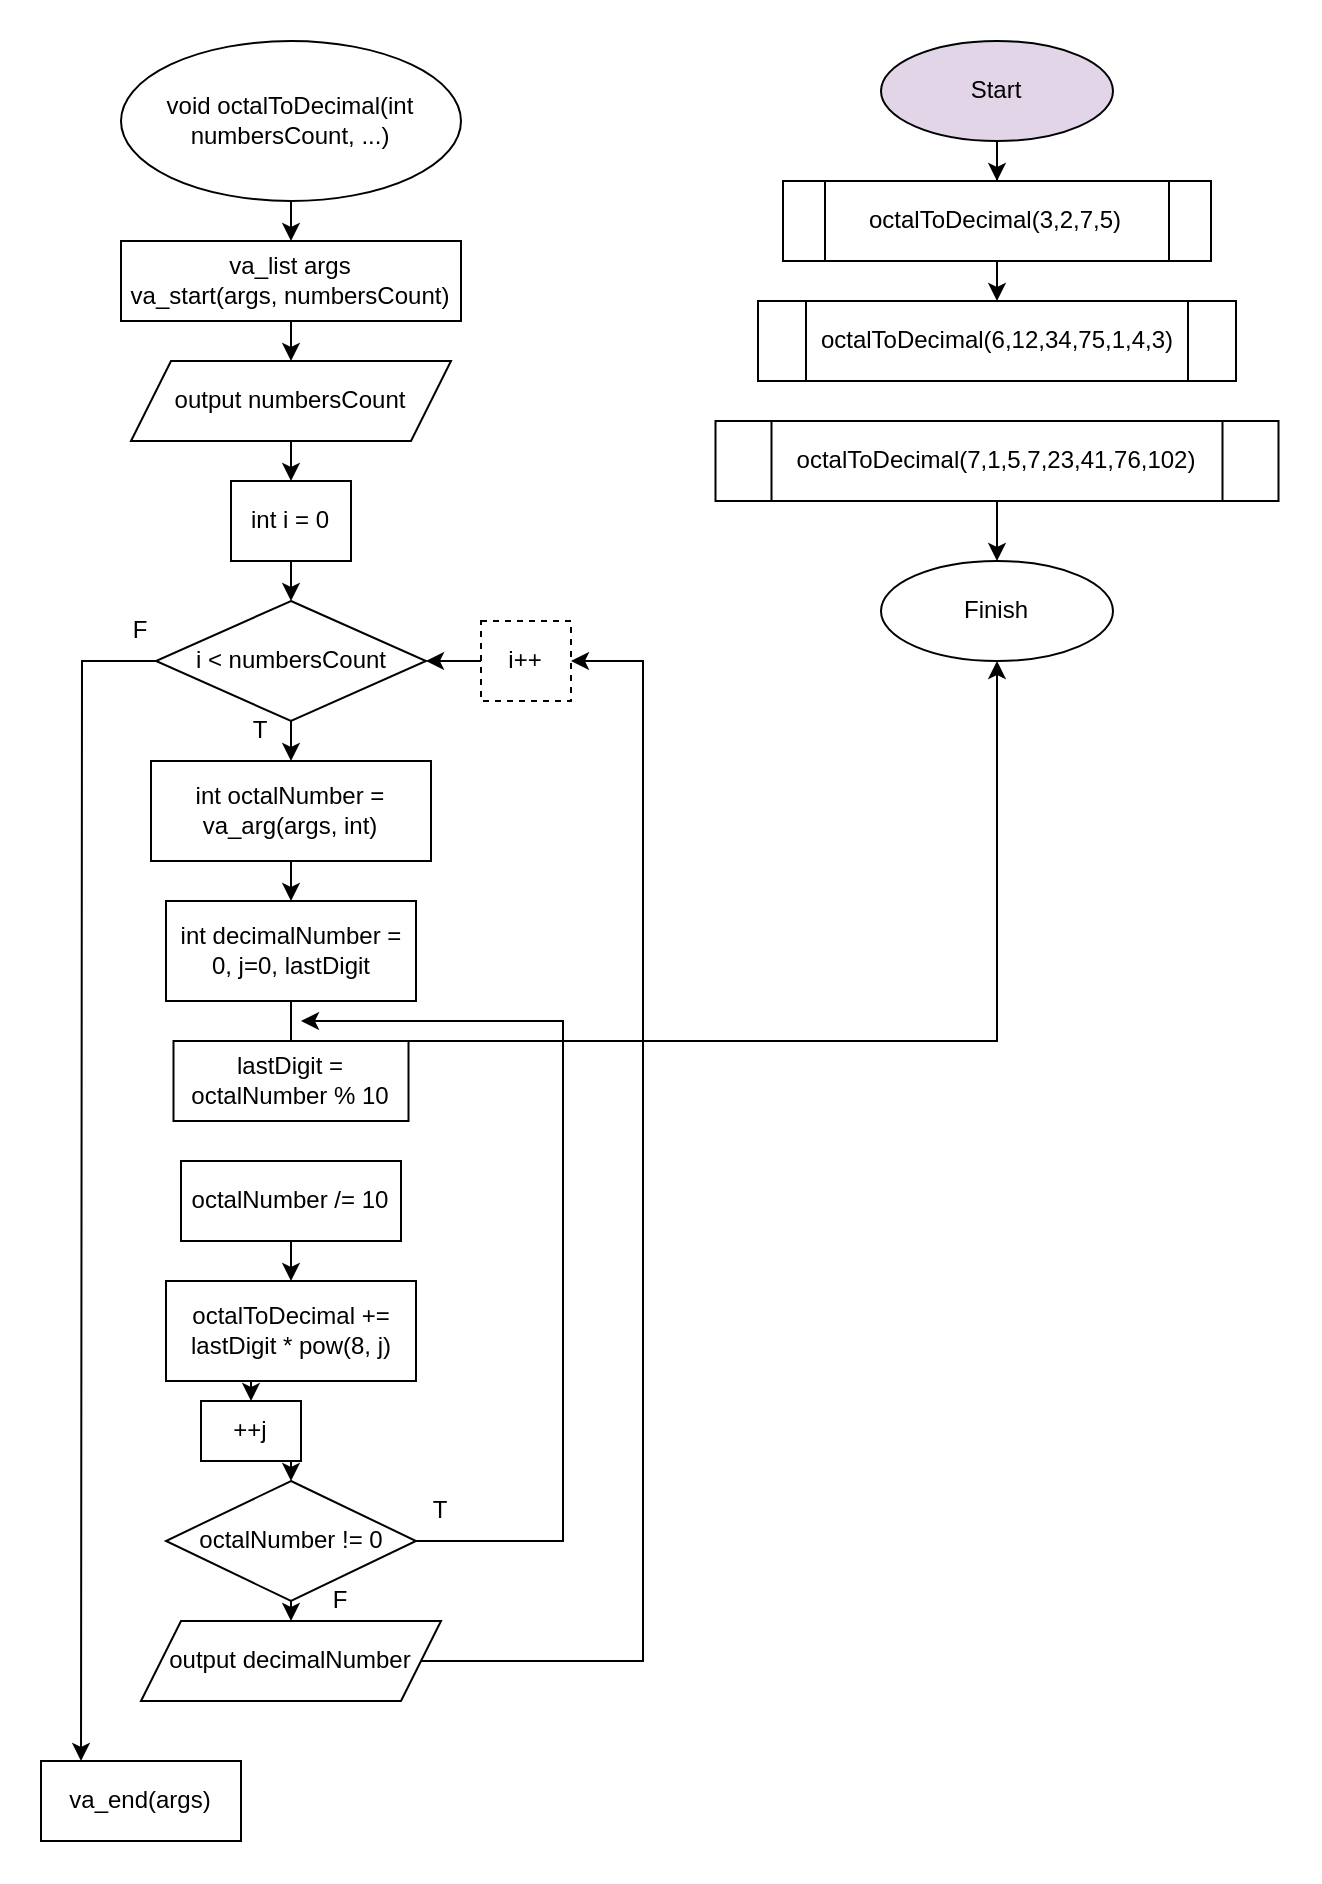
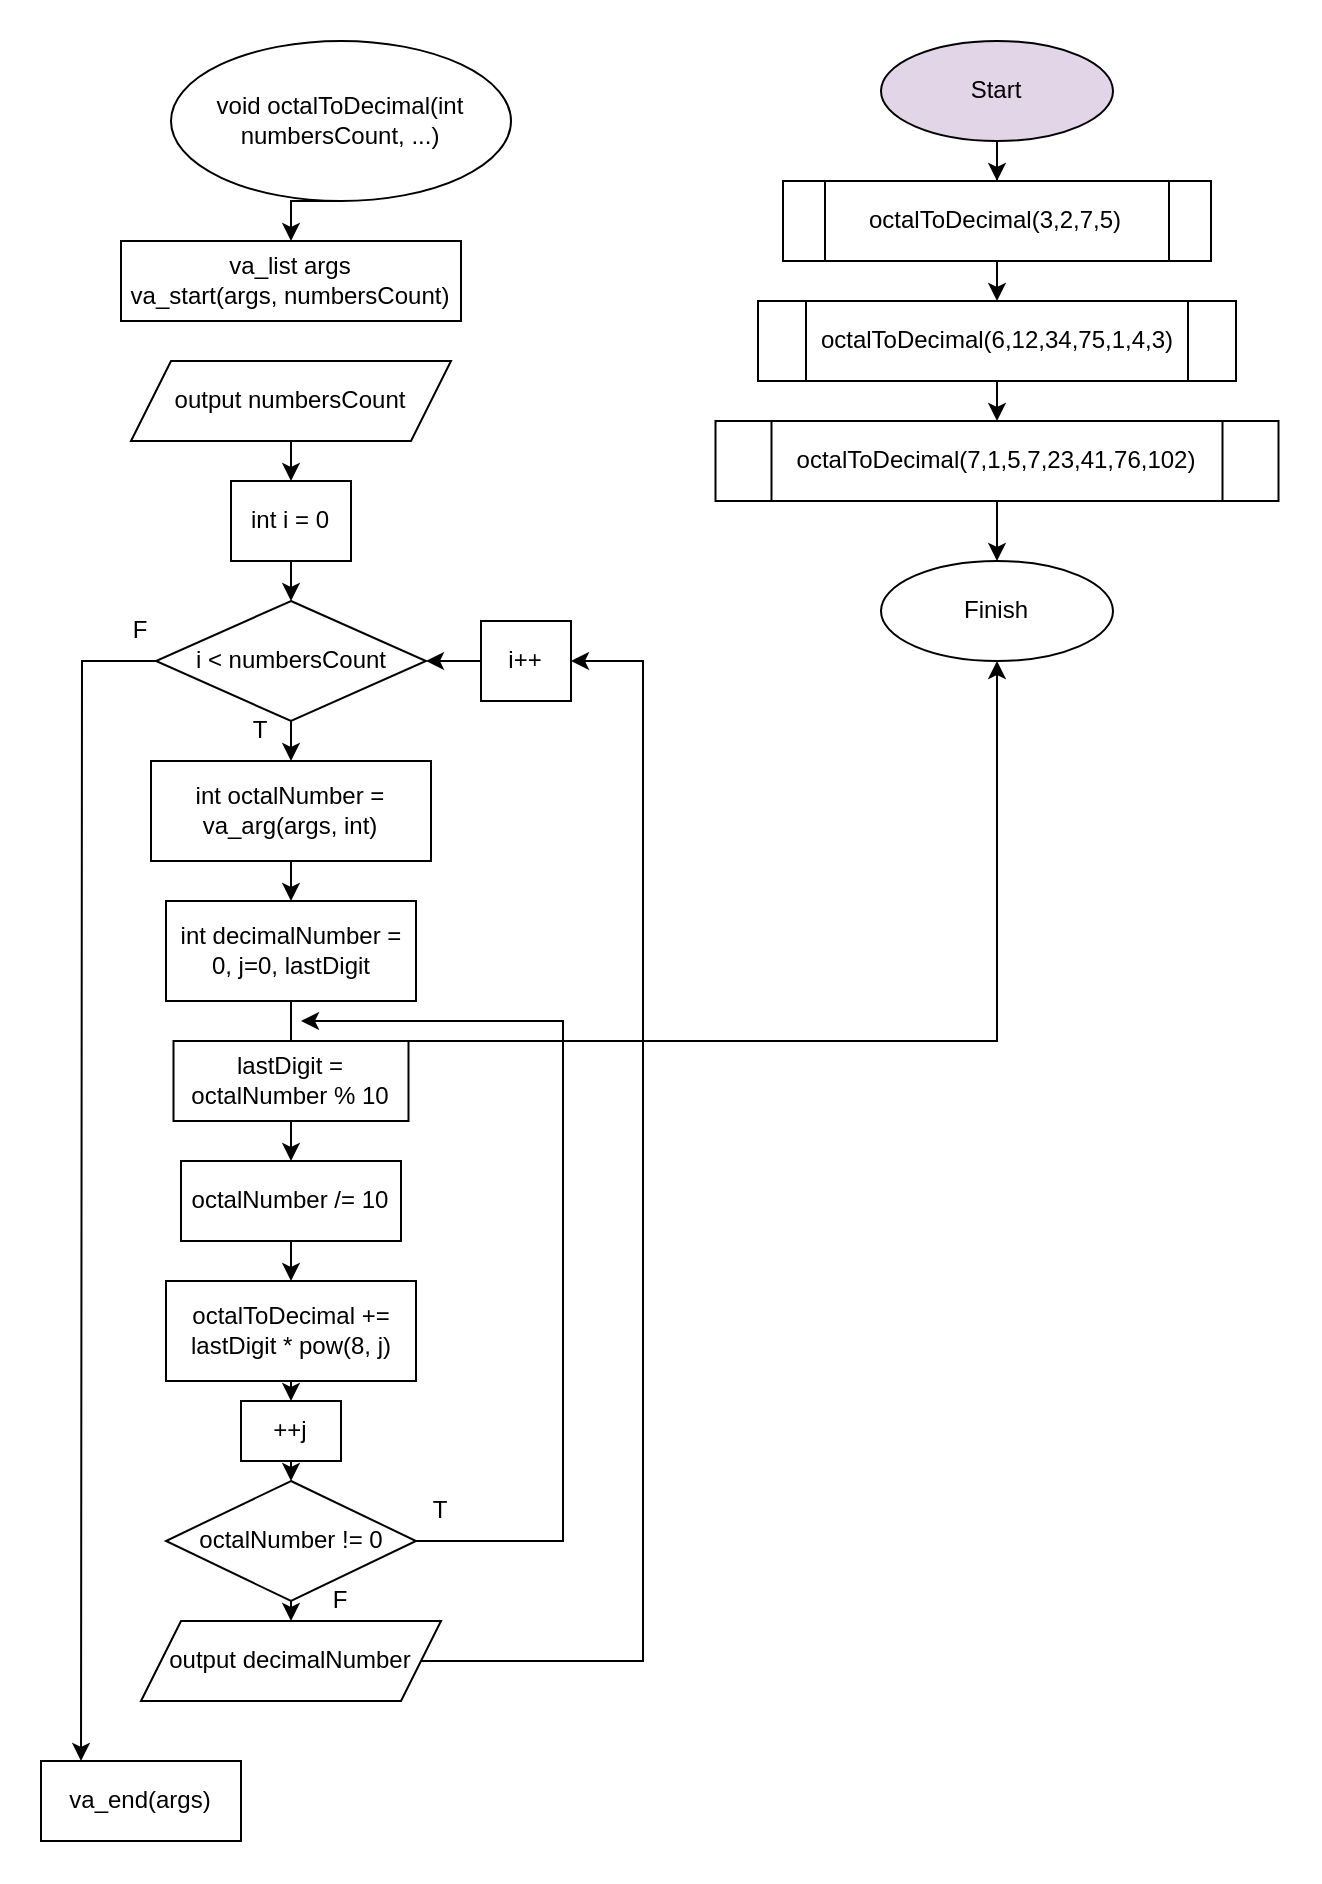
(291, 121) -> (341, 121)
(291, 334) -> none
none -> (997, 394)
(526, 661) -> (526, 661)
none -> (291, 1134)
(251, 1431) -> (291, 1431)
